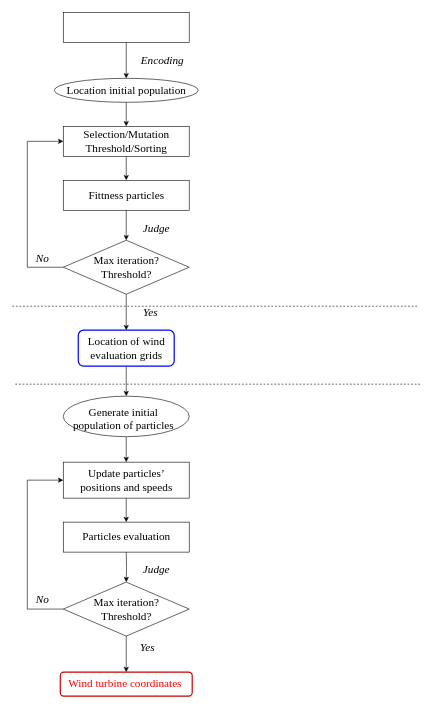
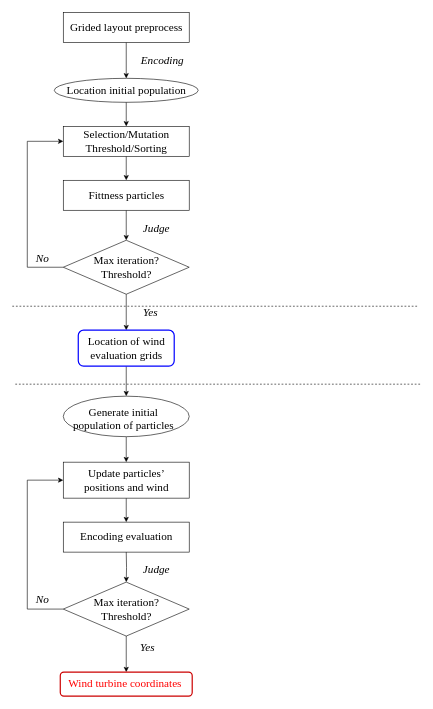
none -> (126, 27)
(127, 480) -> (127, 480)
(127, 537) -> (127, 537)
